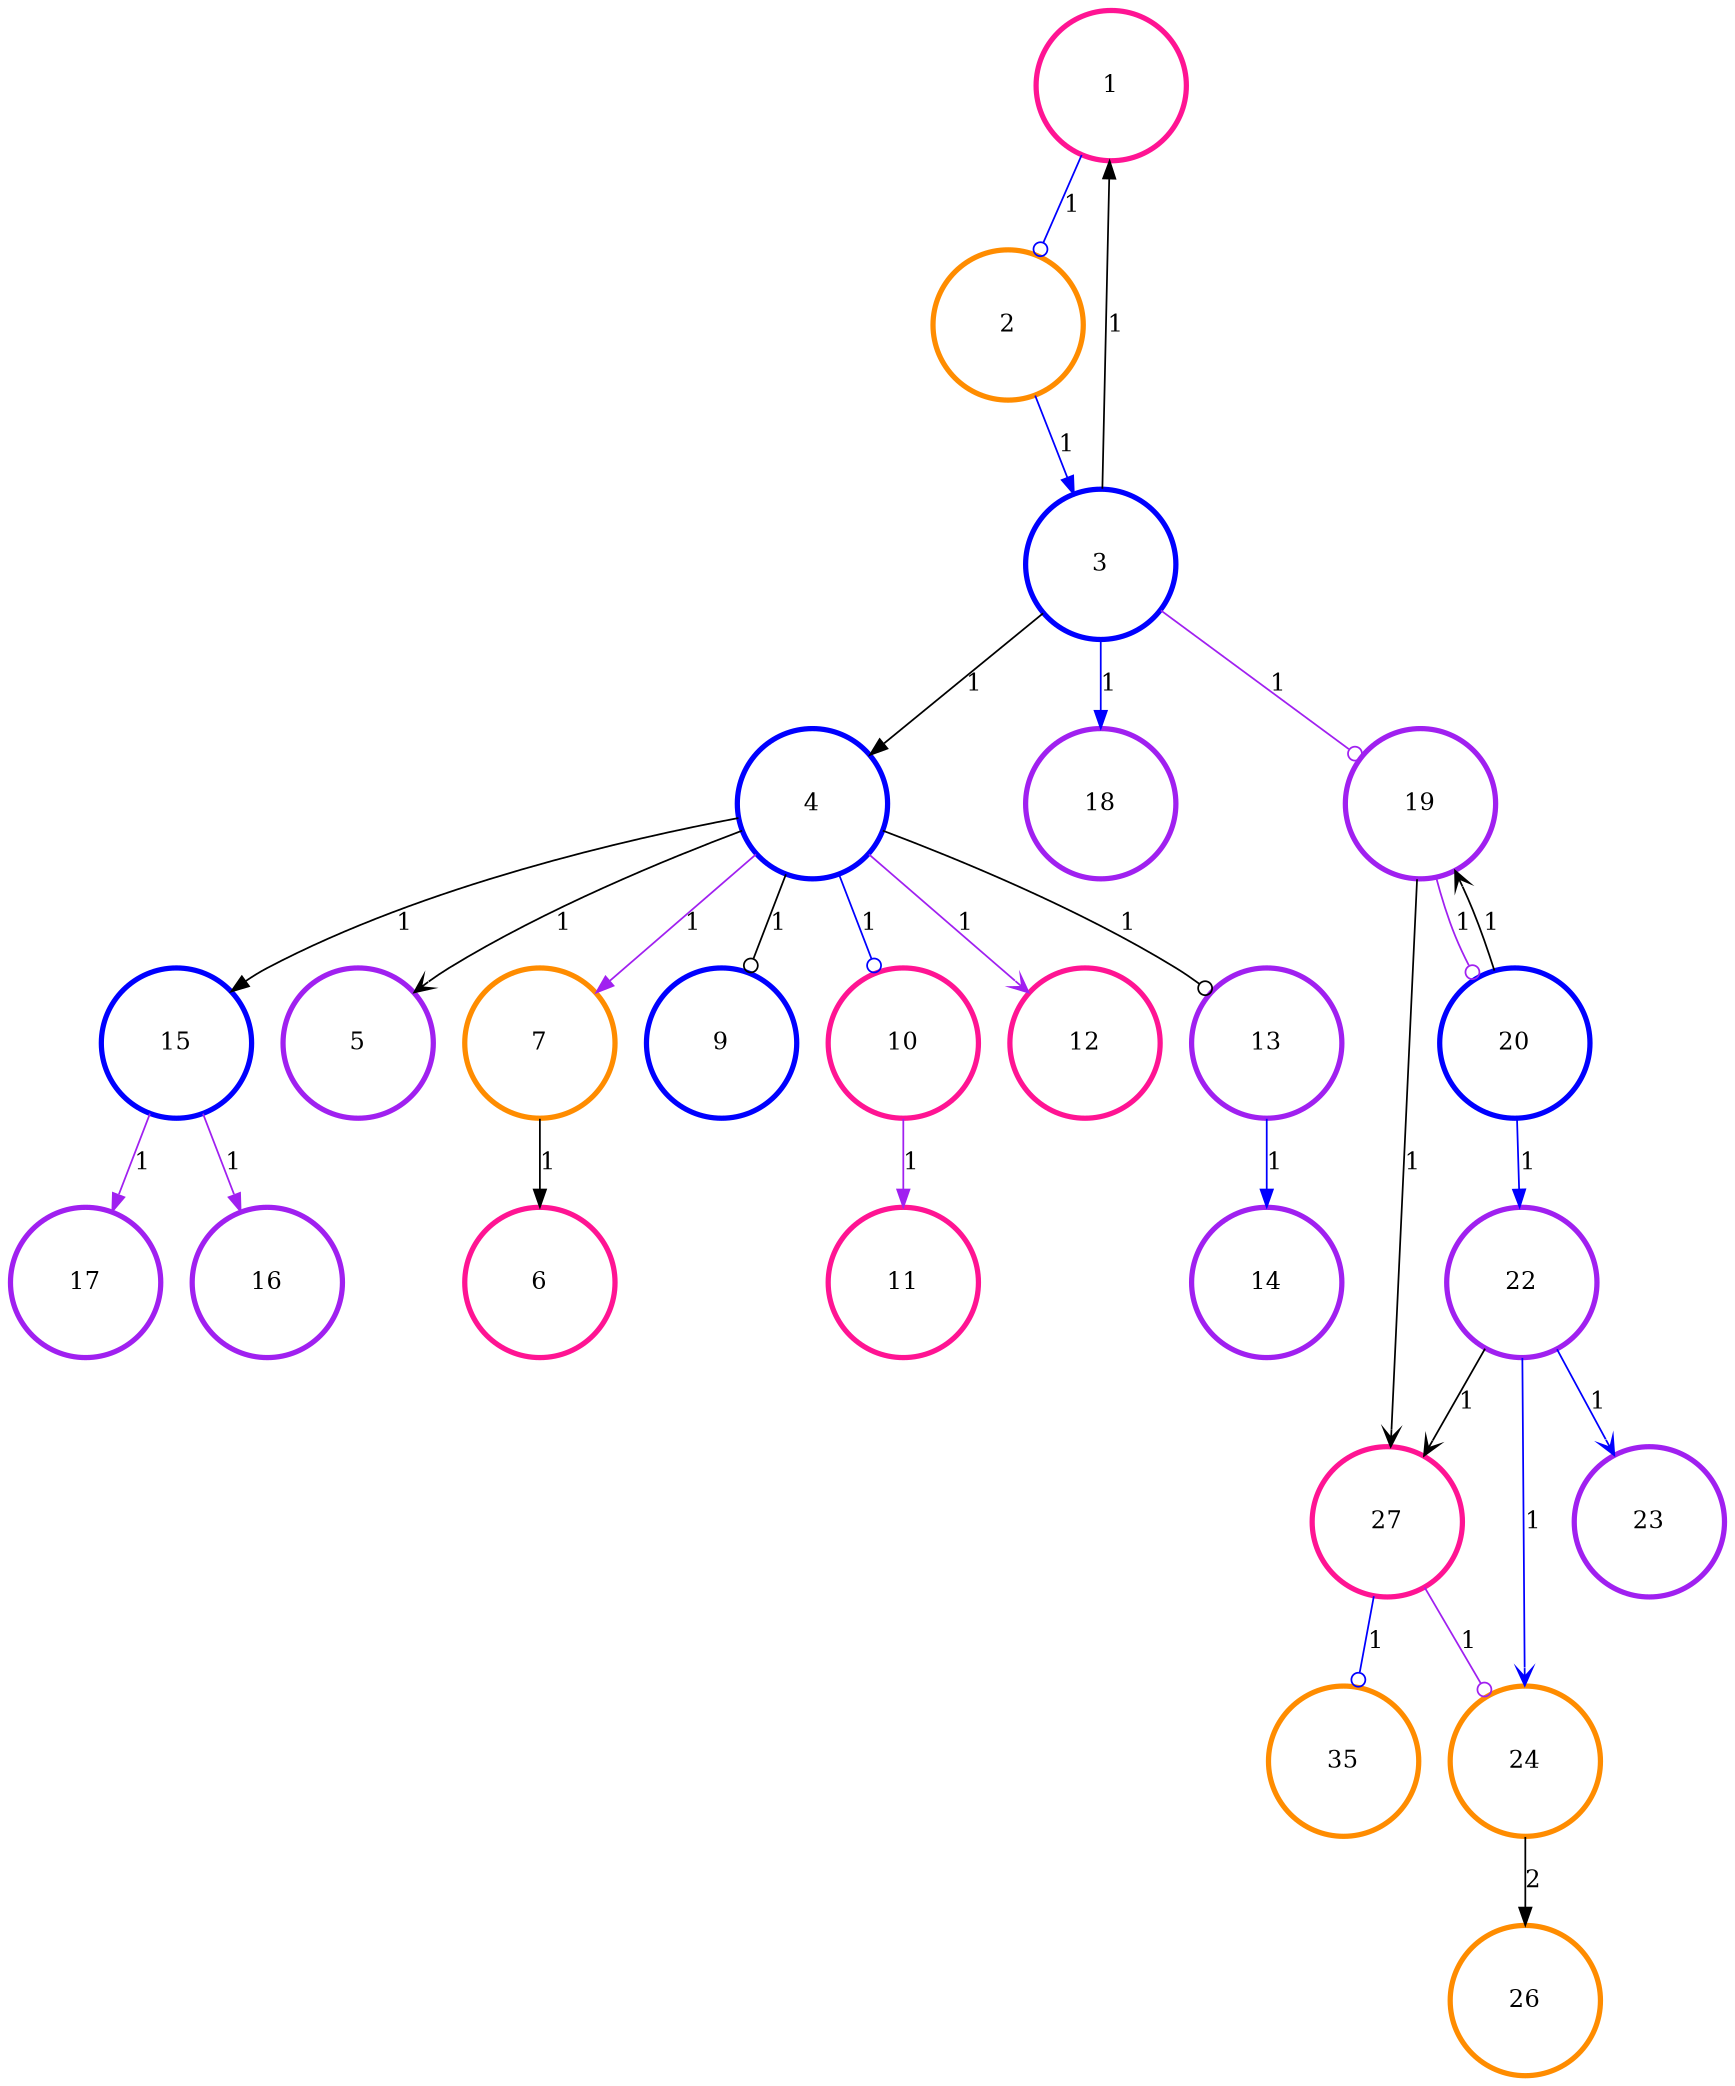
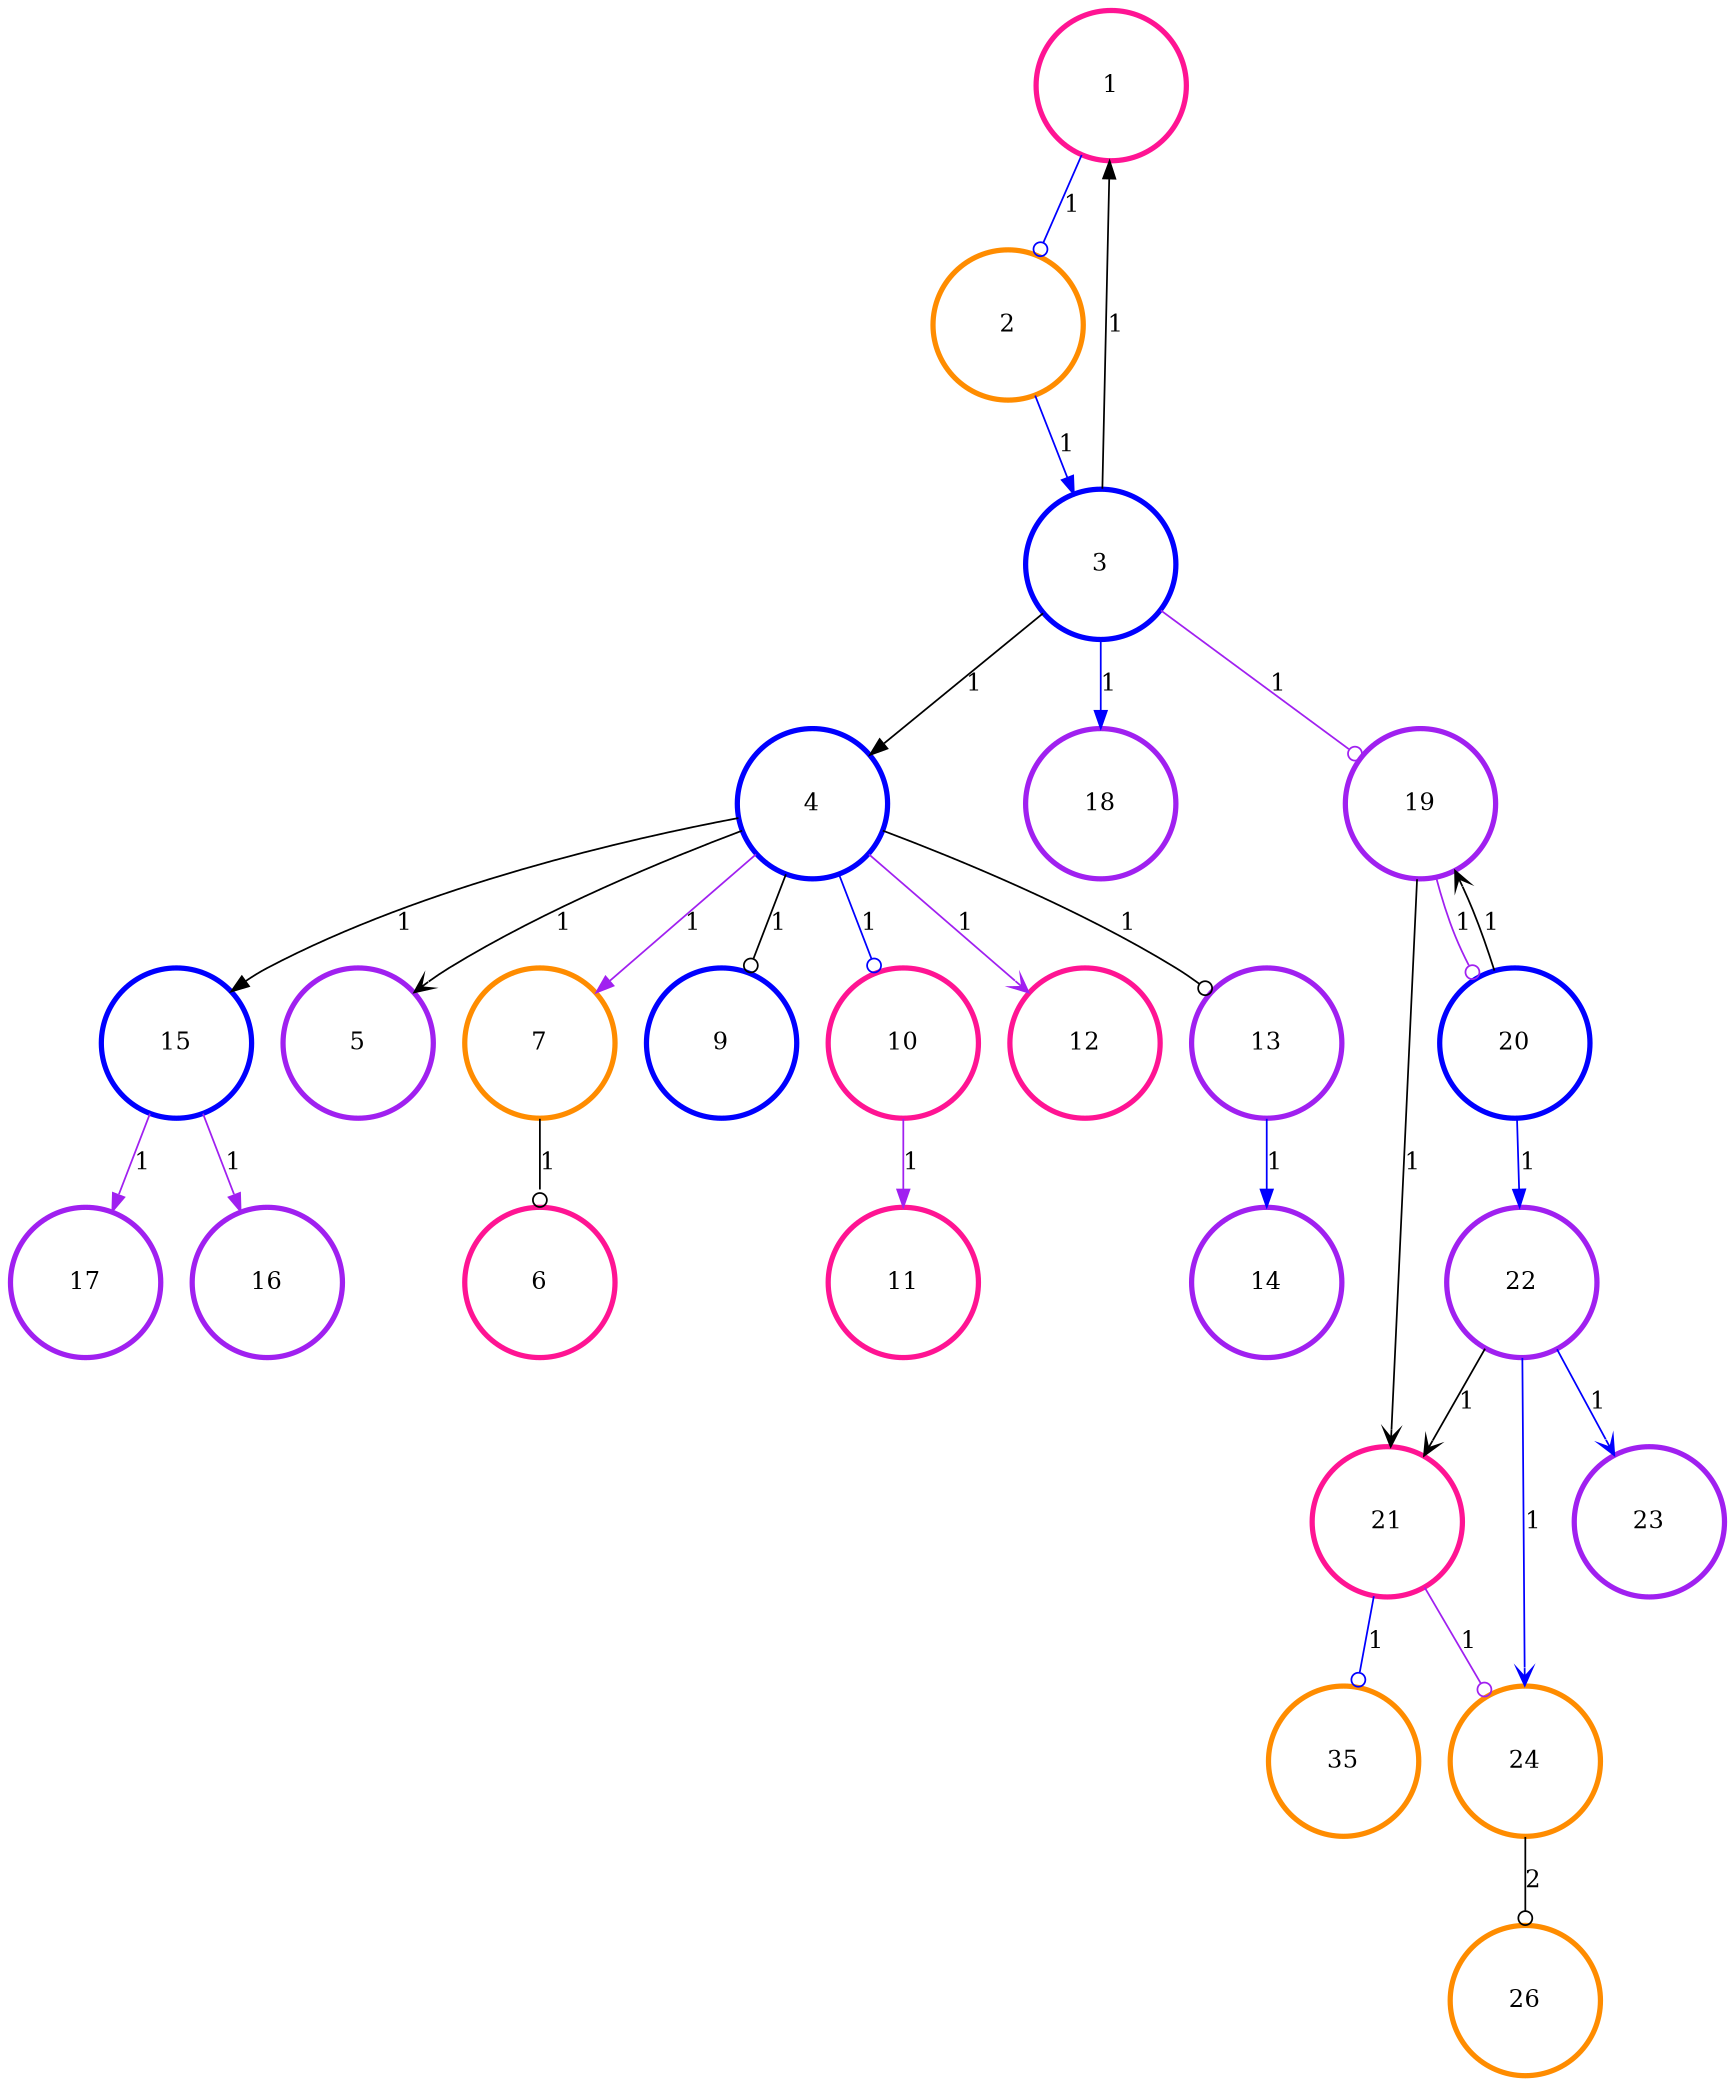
(540, 1154) -> (540, 1154)
(1387, 1522) -> (1387, 1522)
(1525, 1874) -> (1525, 1874)
